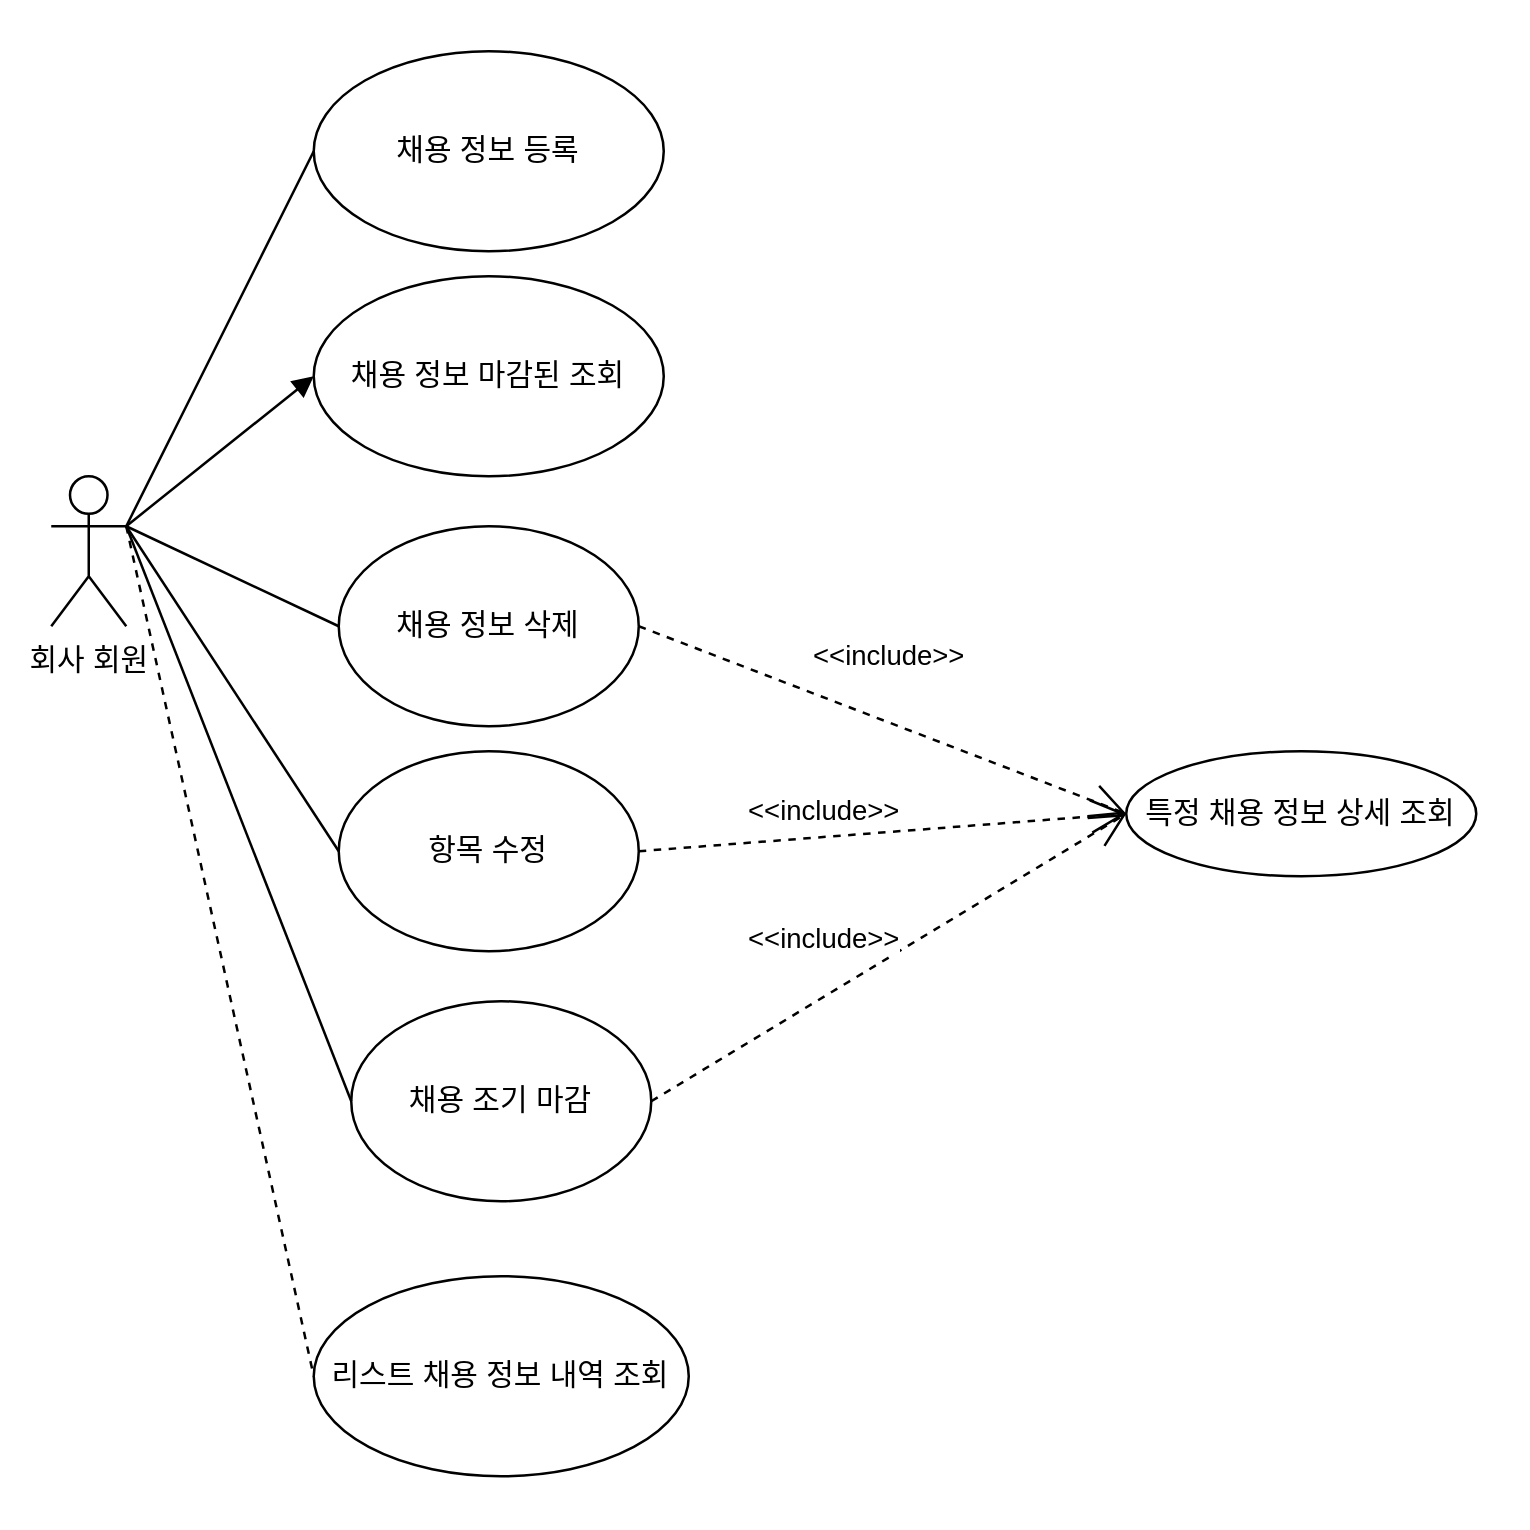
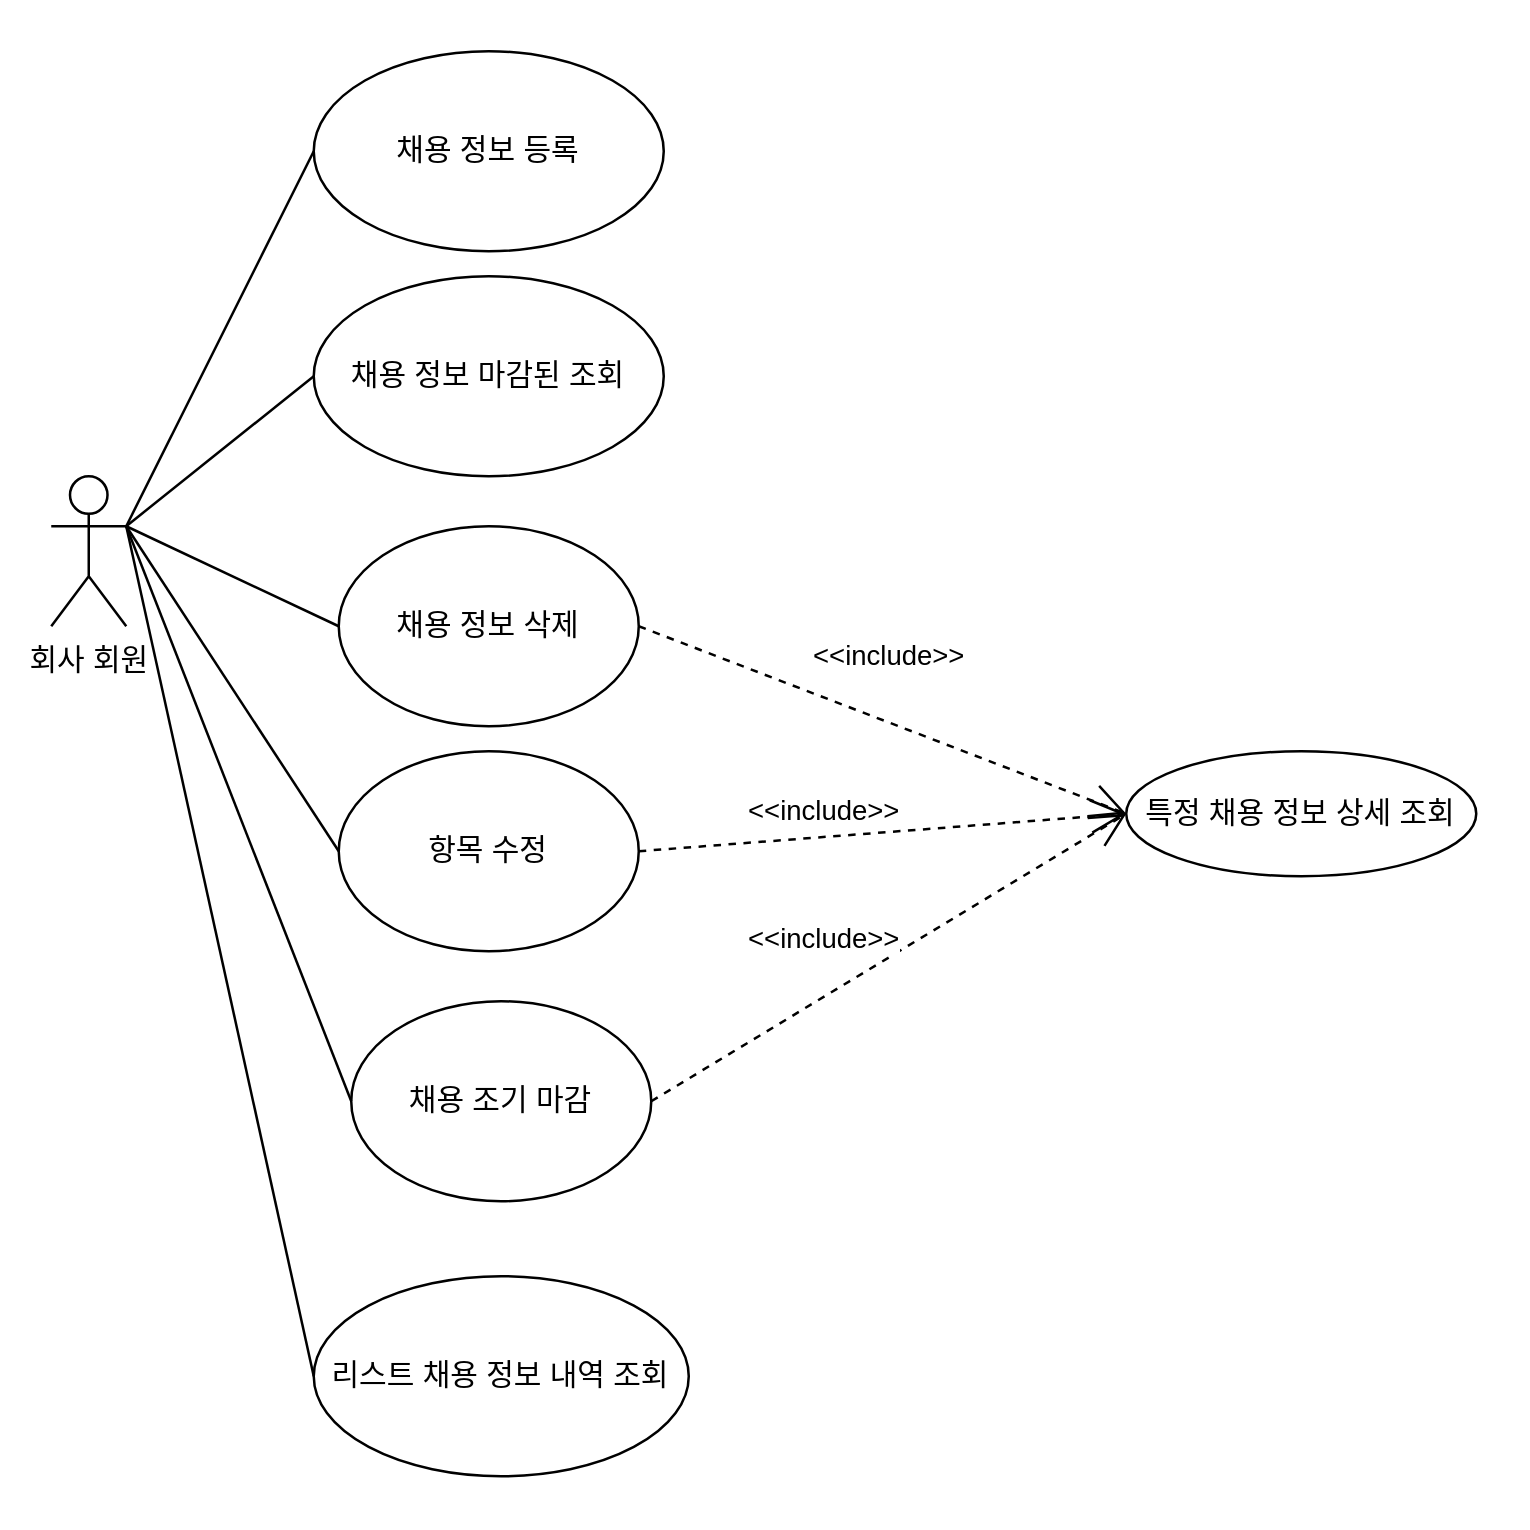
(296, 390) -> (304, 384)
(222, 962) -> (222, 962)
